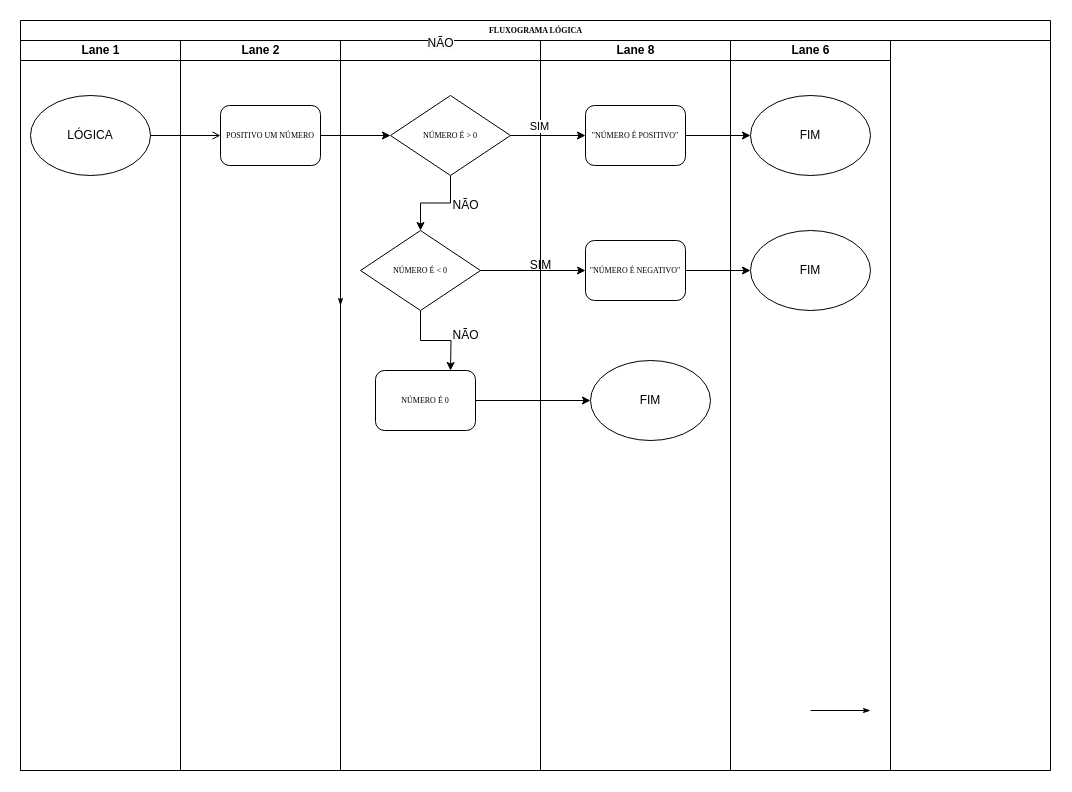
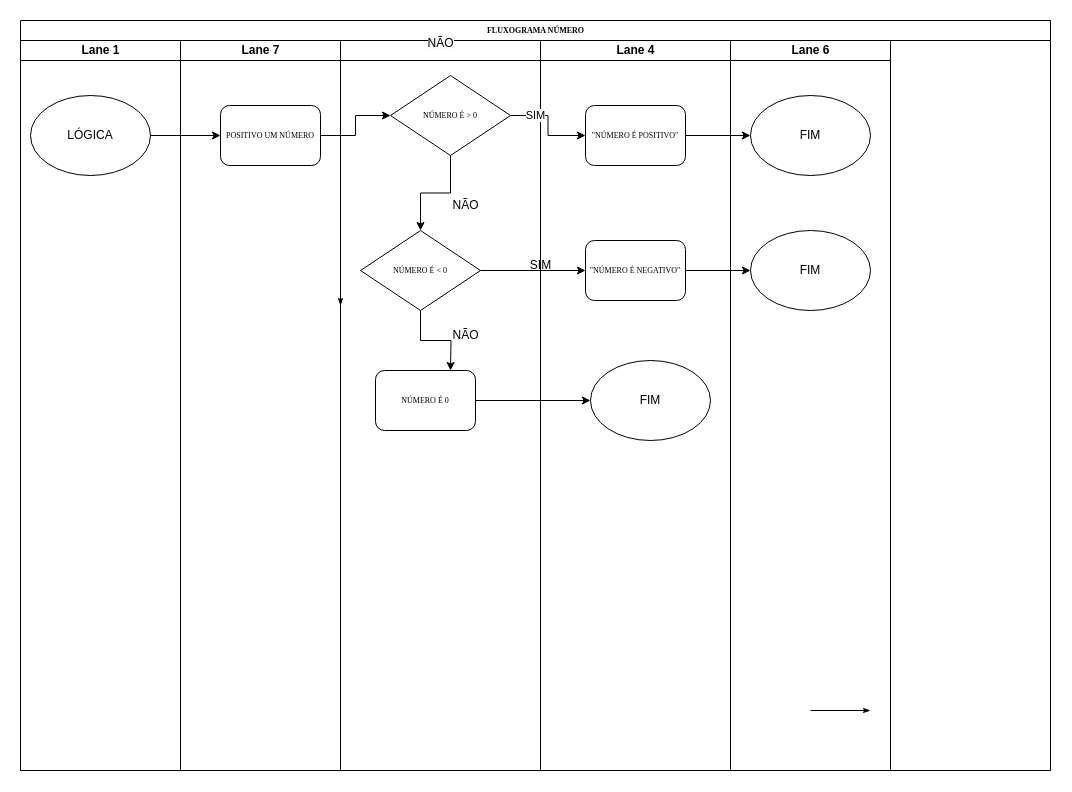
(536, 31) -> (536, 31)
(261, 51) -> (261, 51)
(636, 51) -> (636, 51)
(213, 136) -> (212, 136)
(451, 136) -> (451, 116)
